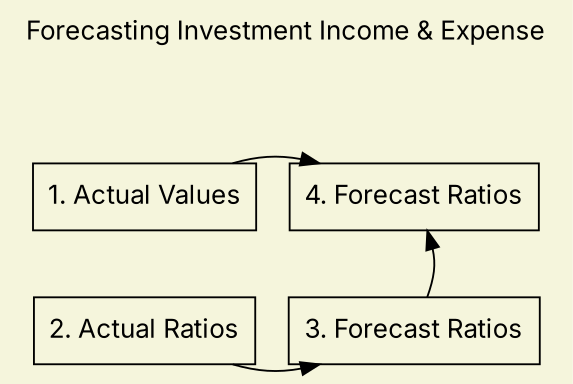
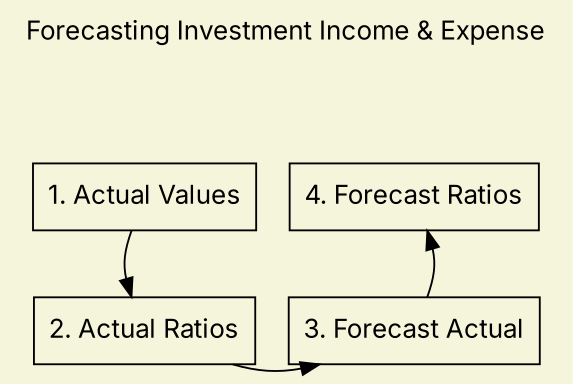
(267, 157) -> (125, 254)
(414, 331) -> (414, 331)
